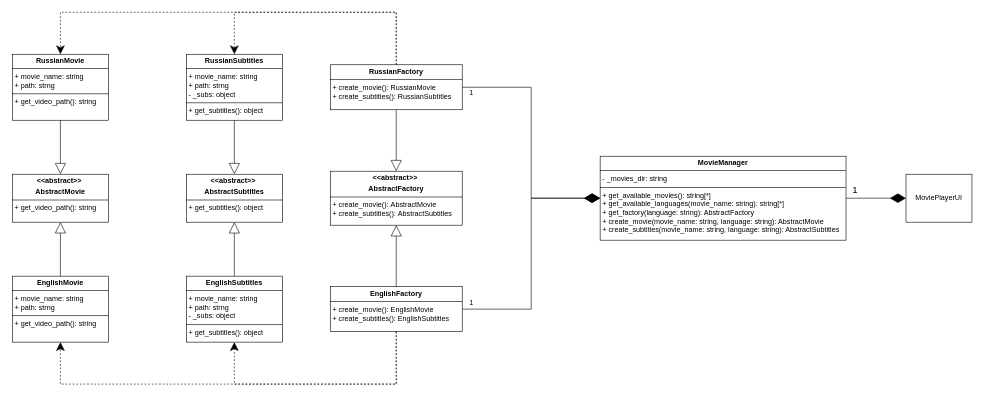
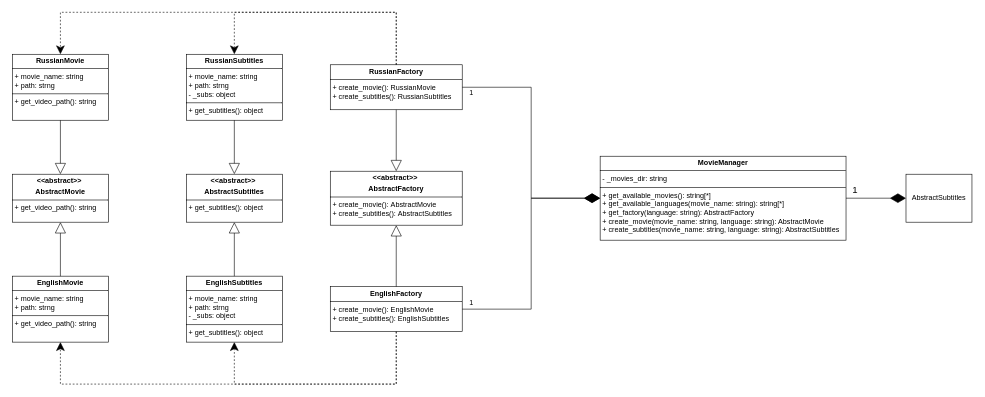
(939, 198) -> (939, 198)
